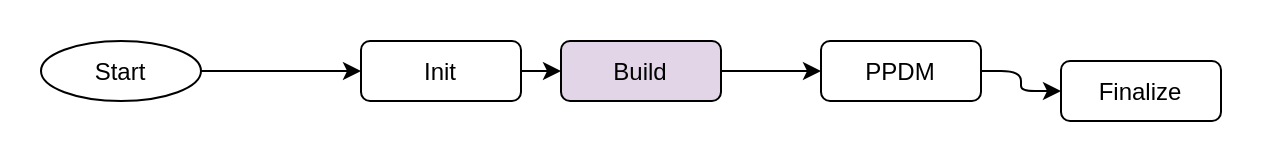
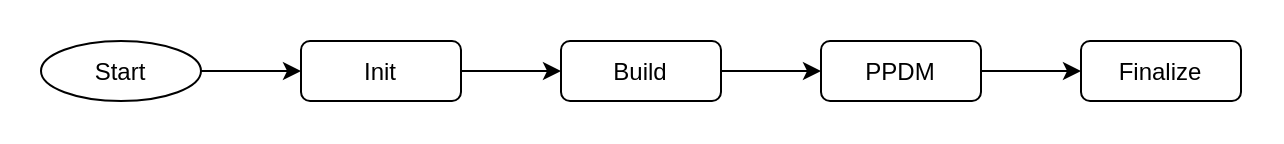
(441, 71) -> (381, 71)
(641, 71) -> (641, 71)
(1141, 91) -> (1161, 71)
